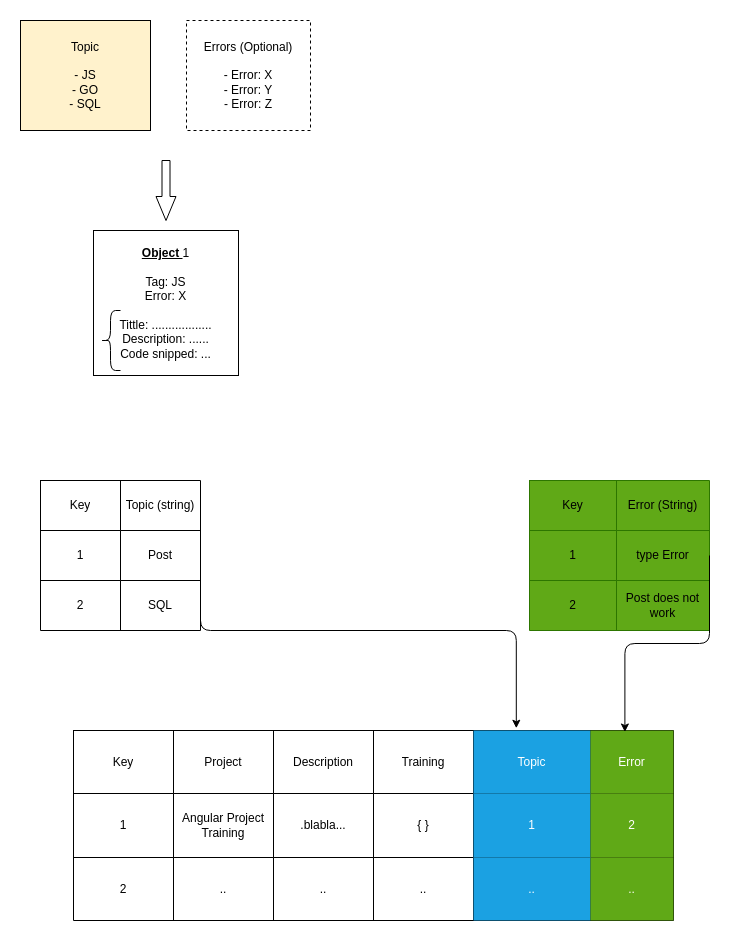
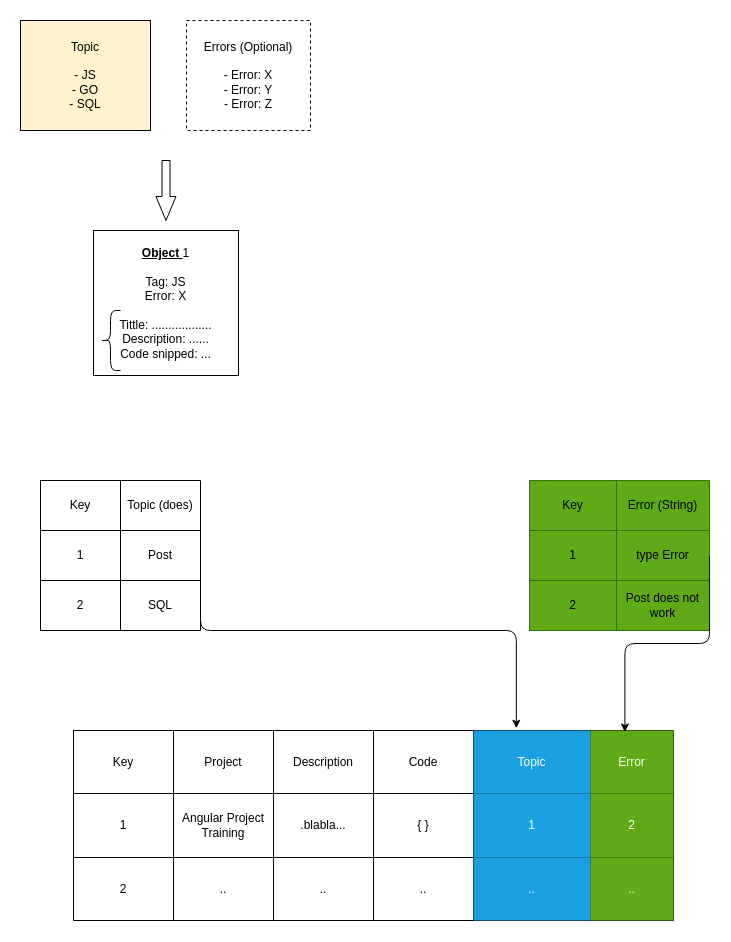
(161, 506) -> (161, 506)
(424, 763) -> (424, 763)
